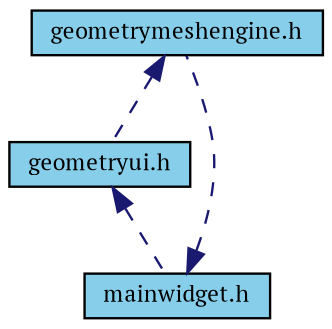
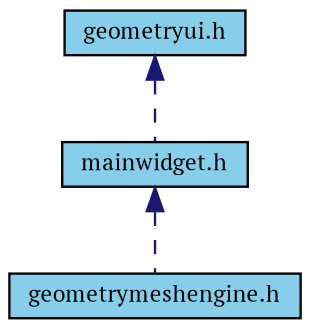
(132, 109) -> none
